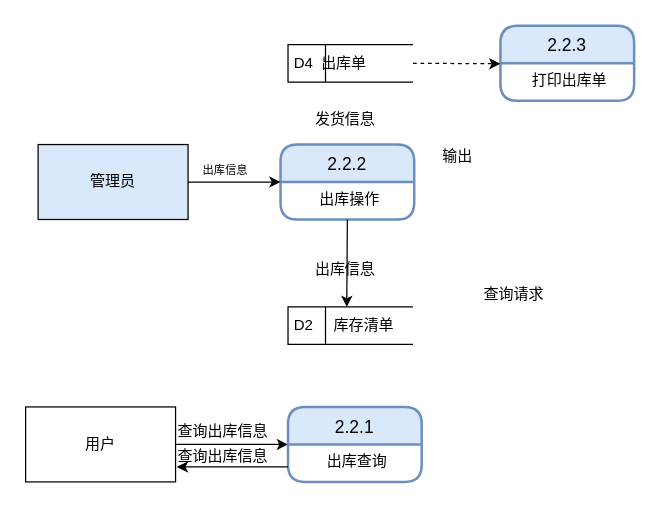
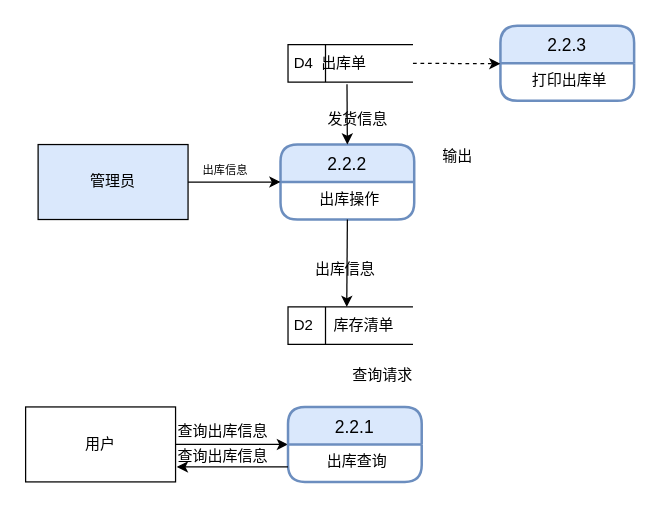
none -> (347, 110)
(351, 119) -> (363, 119)
(519, 294) -> (388, 376)
